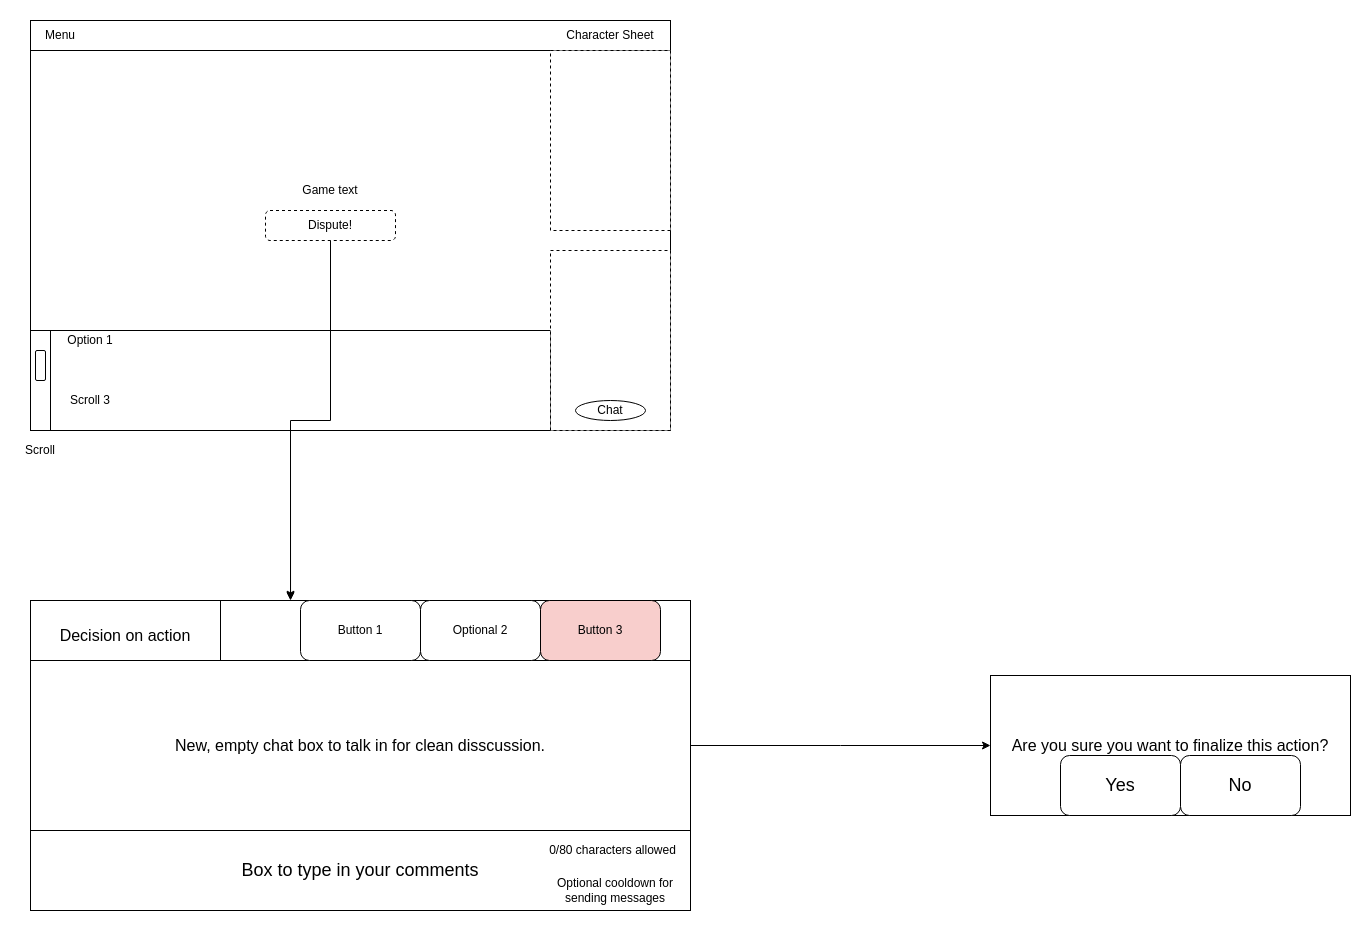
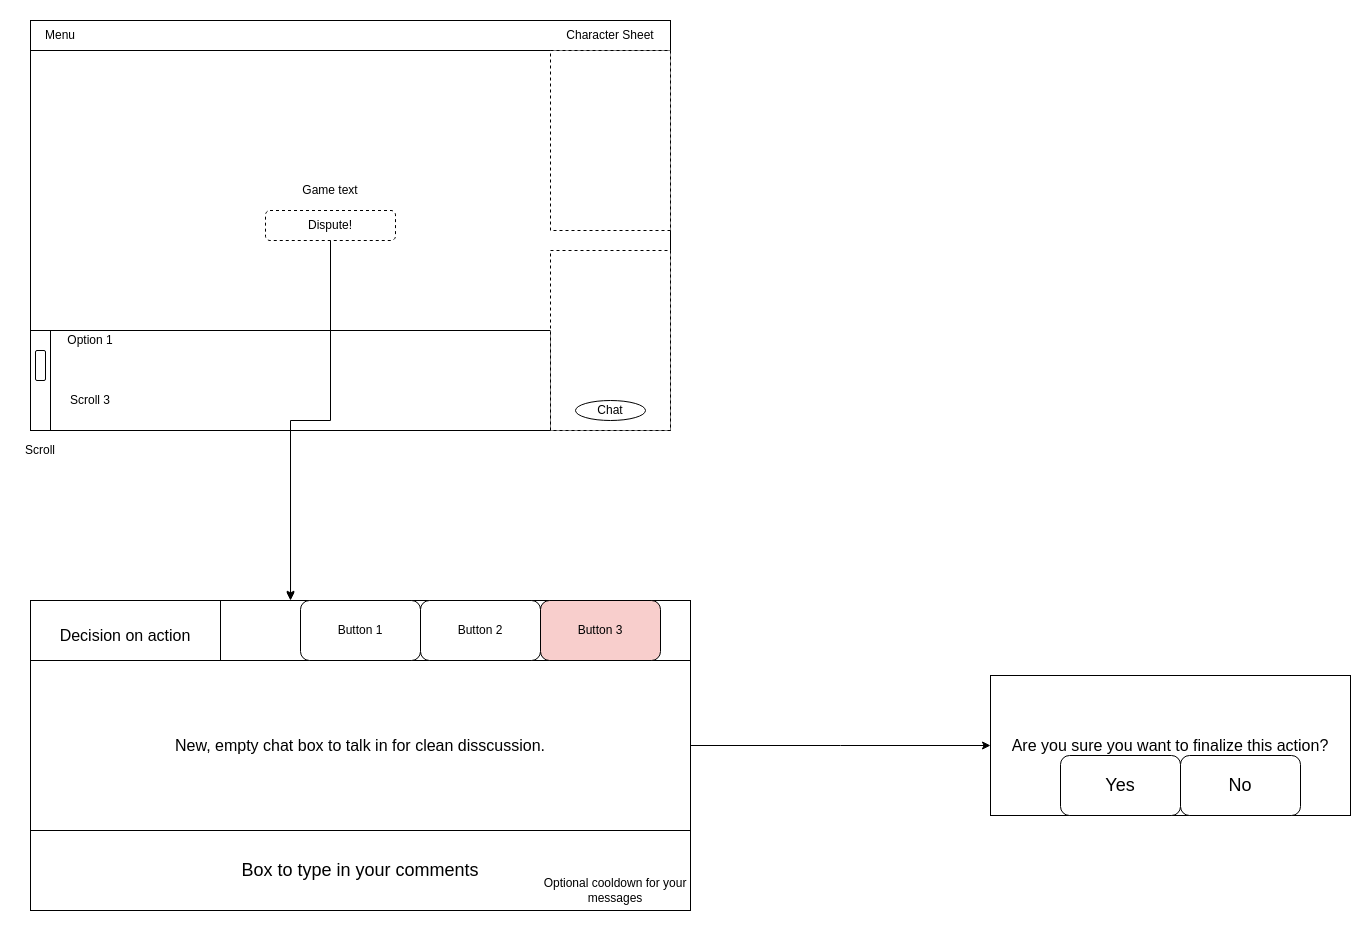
(481, 631) -> (481, 631)
(613, 851) -> none
(616, 891) -> (616, 891)
